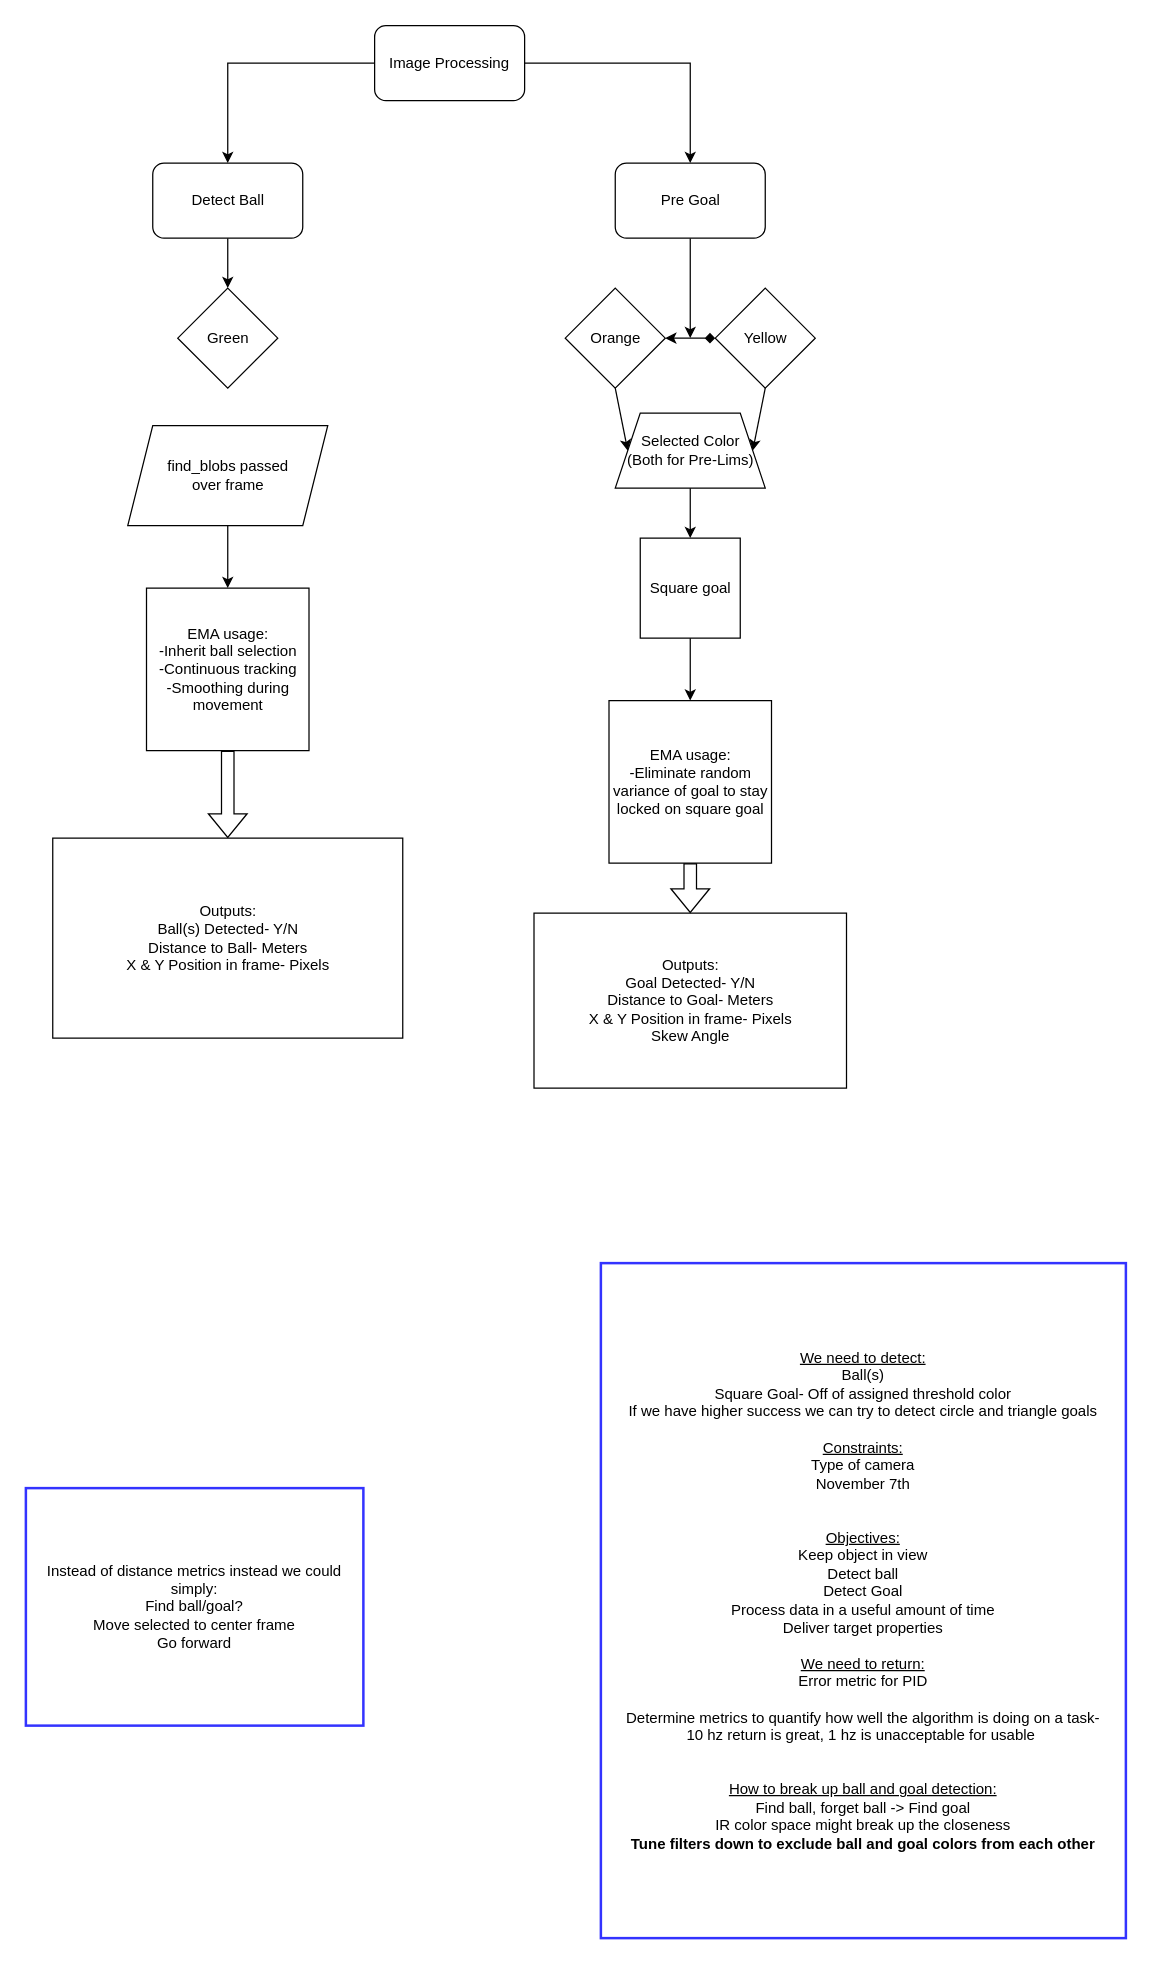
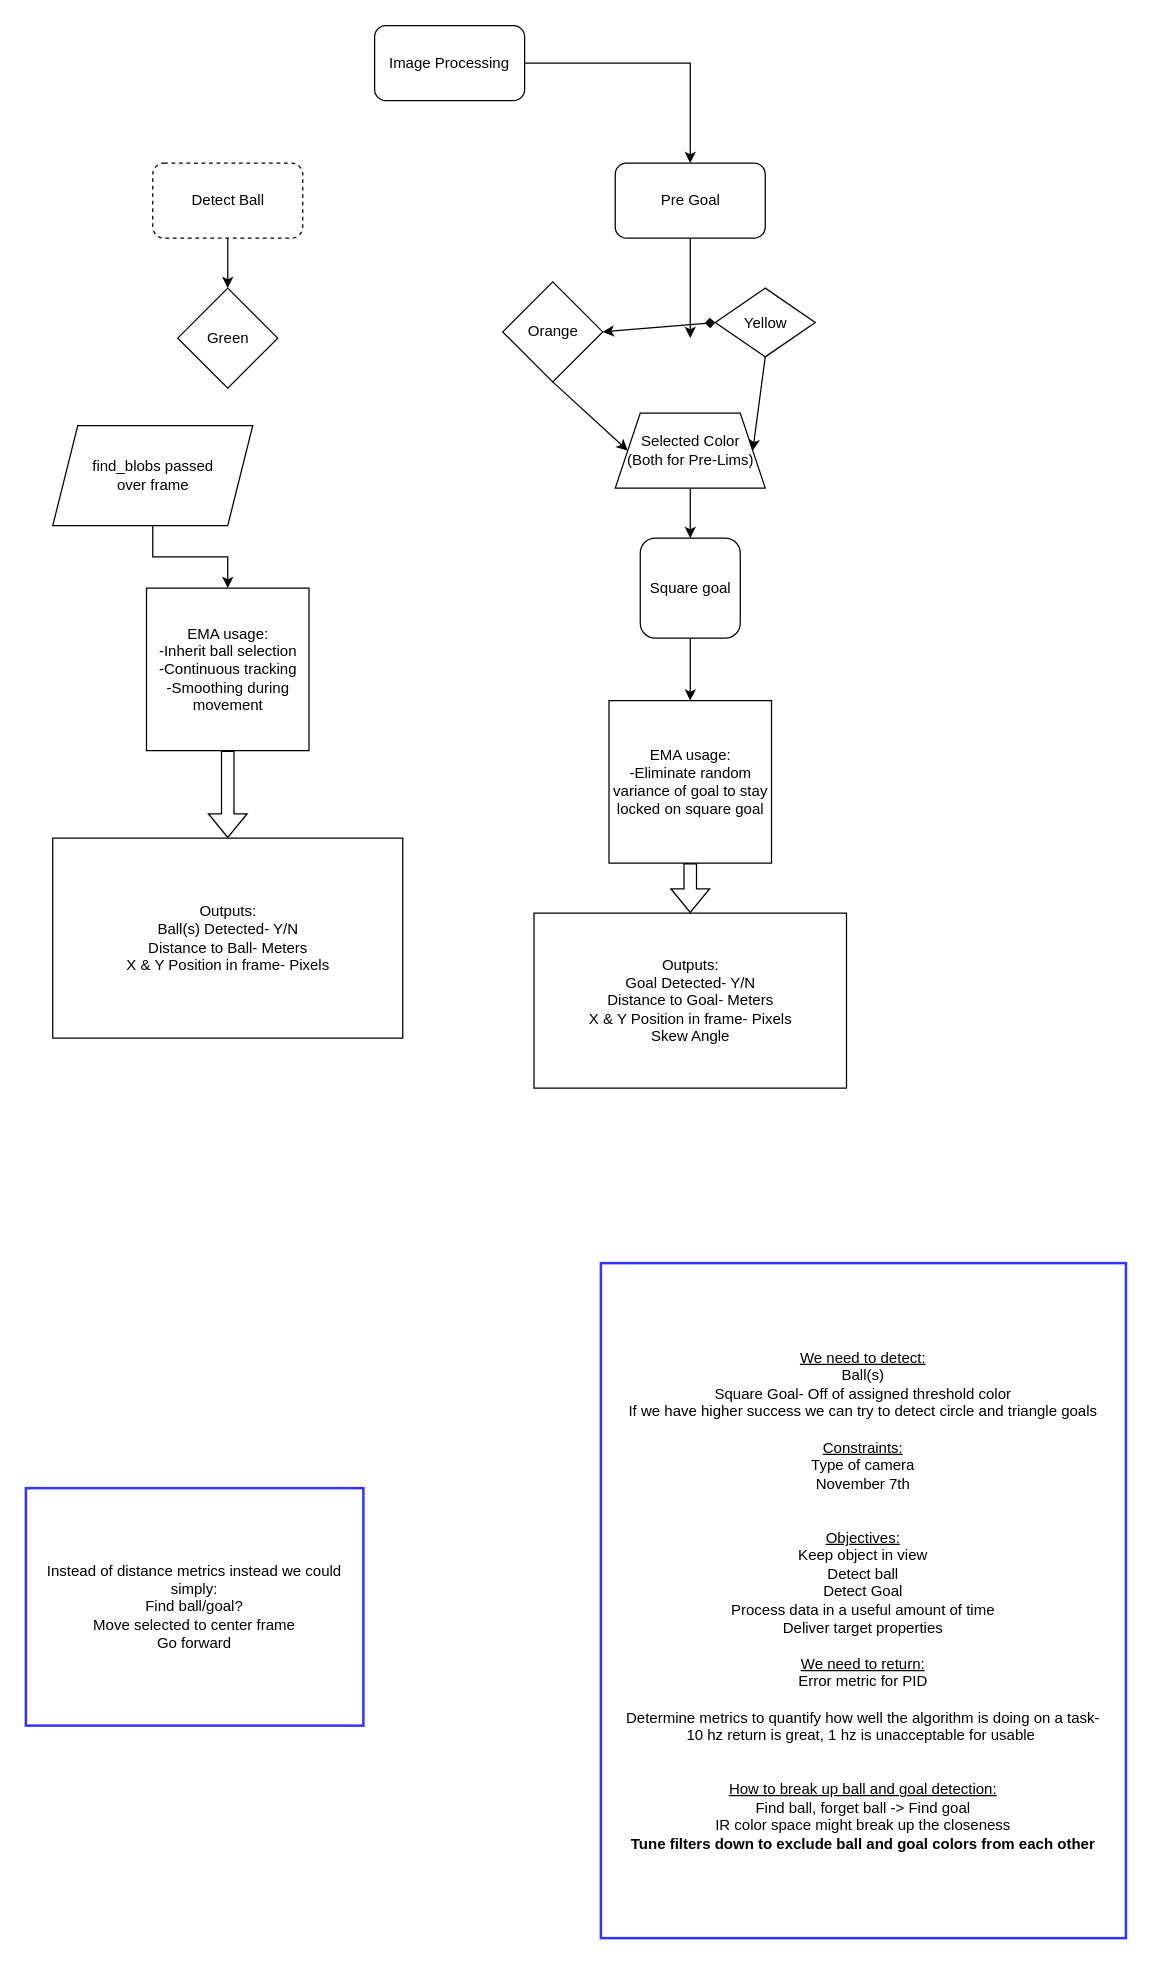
(255, 63) -> none
(228, 201) -> (228, 201)
(615, 338) -> (553, 332)
(765, 338) -> (765, 323)
(228, 476) -> (153, 476)
(690, 588) -> (690, 588)
